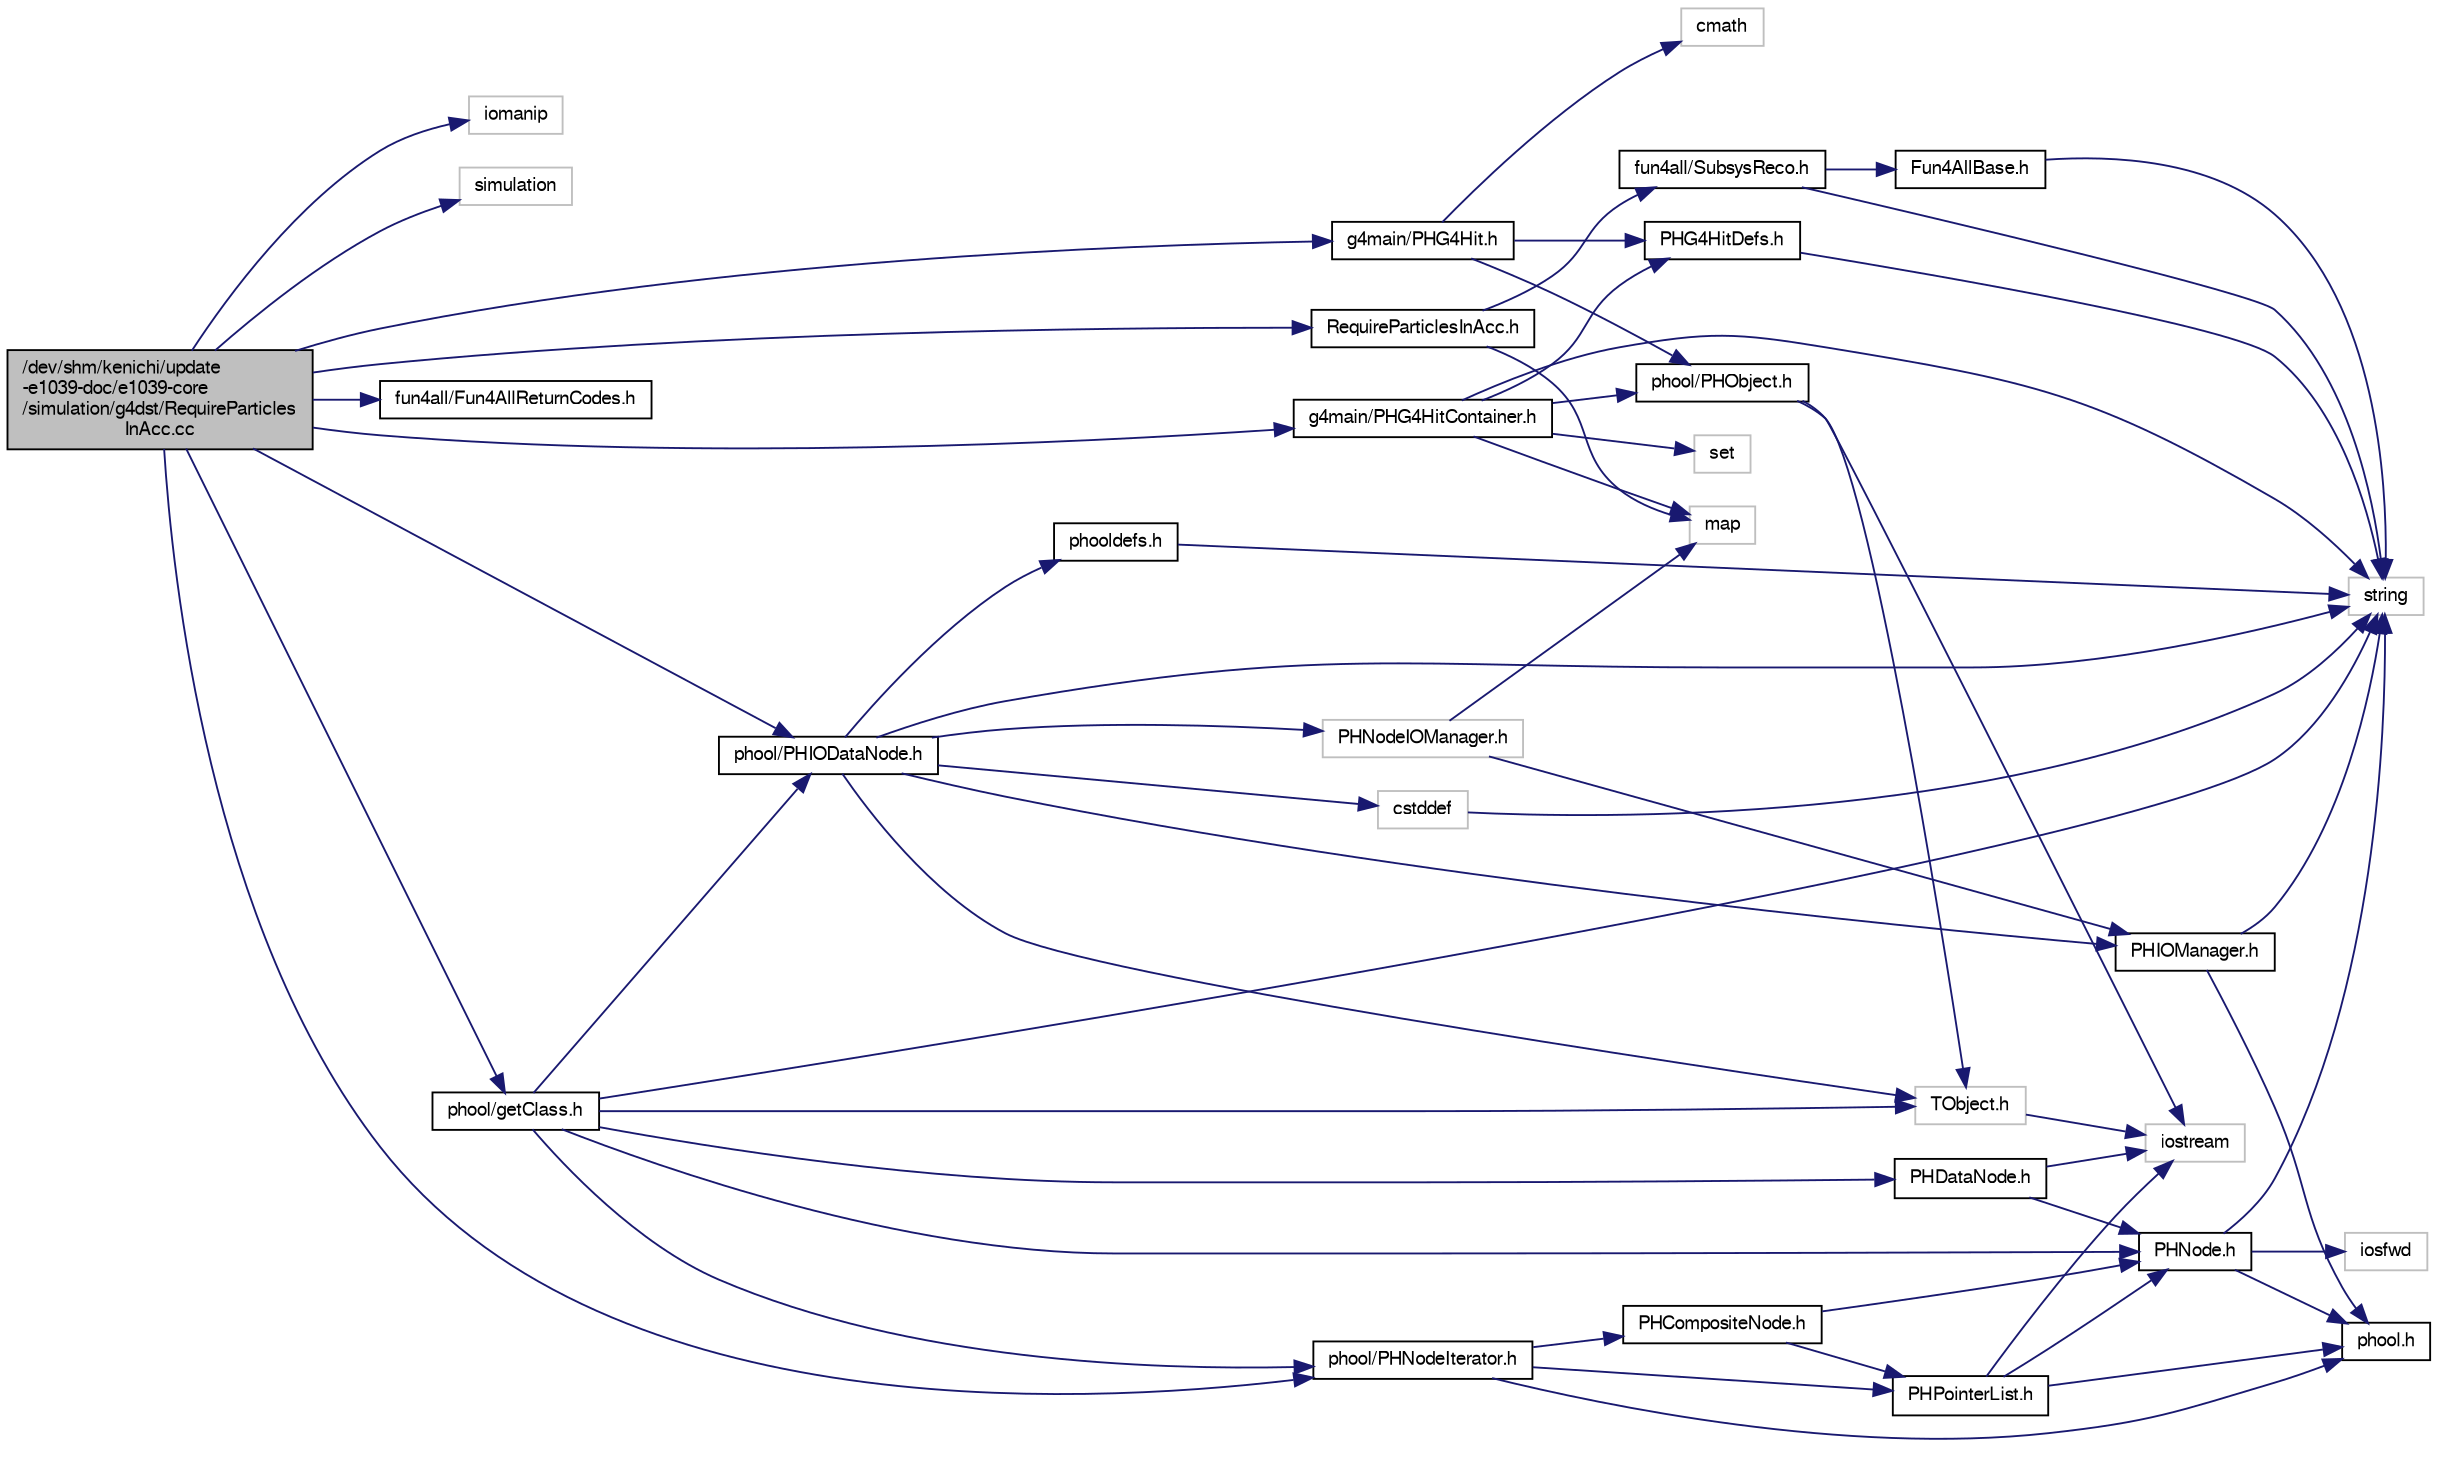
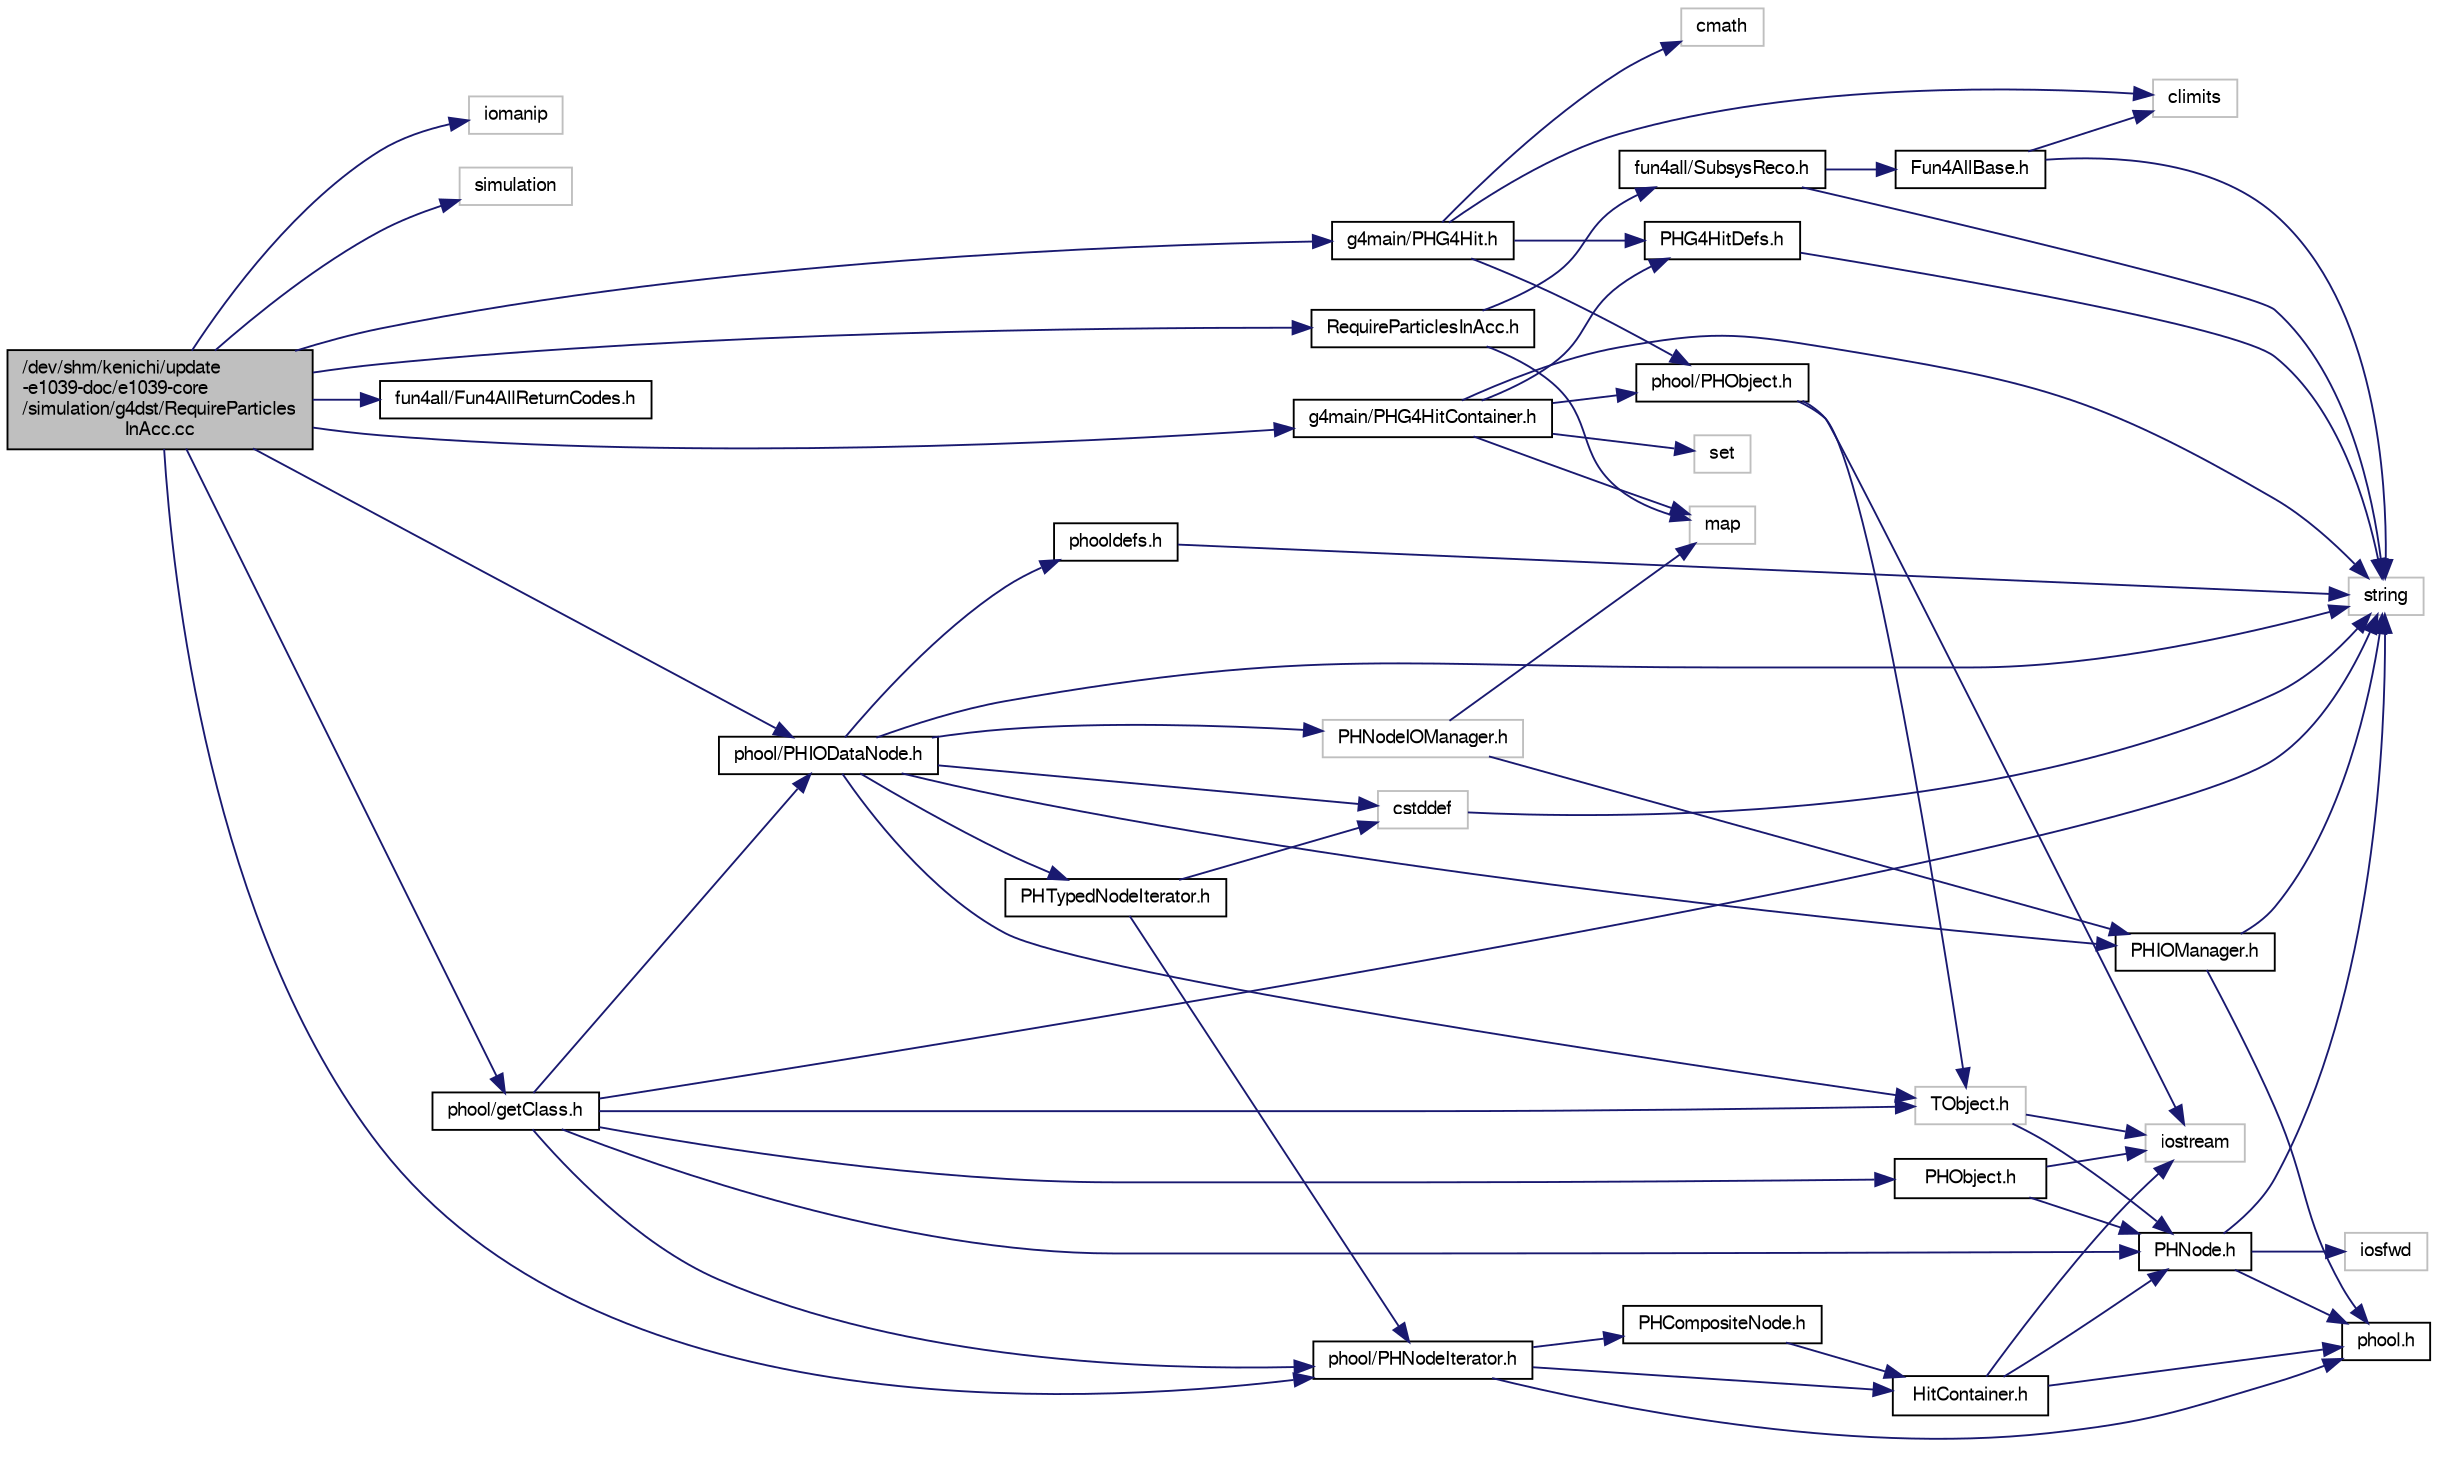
none -> (2195, 98)
none -> (1116, 898)
(1971, 1179) -> (1971, 1179)
(1972, 1290) -> (2091, 1171)
(1971, 1396) -> (1971, 1396)
